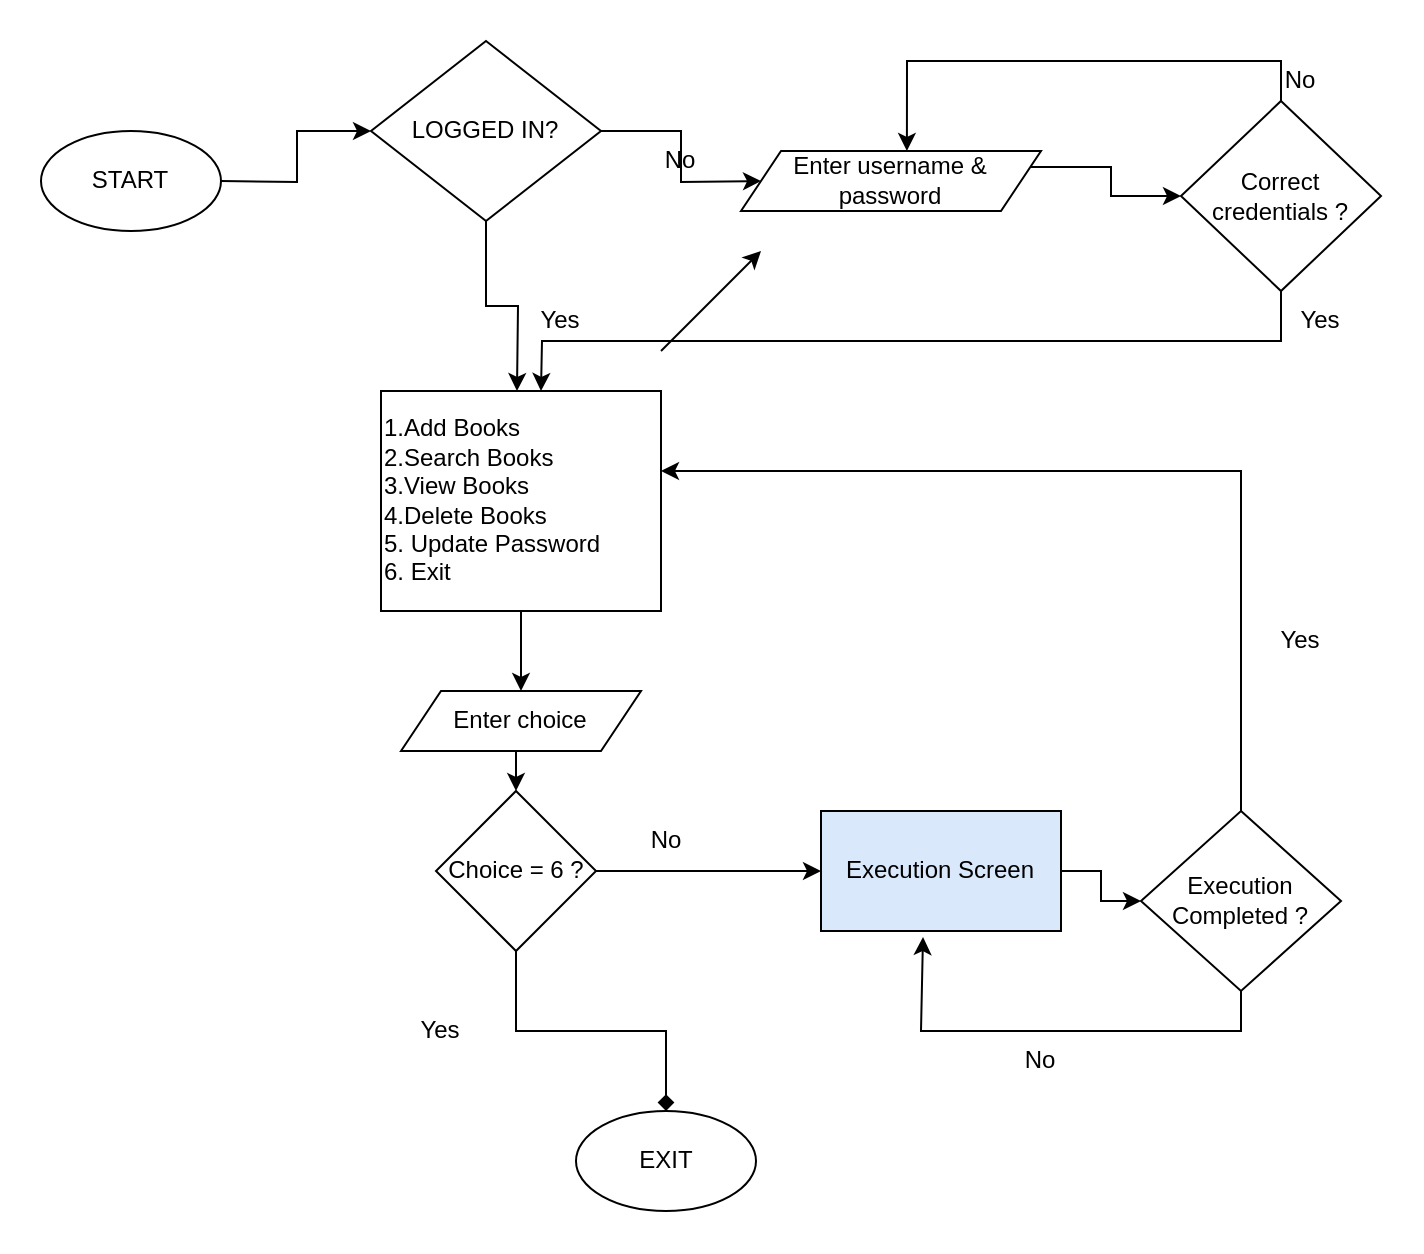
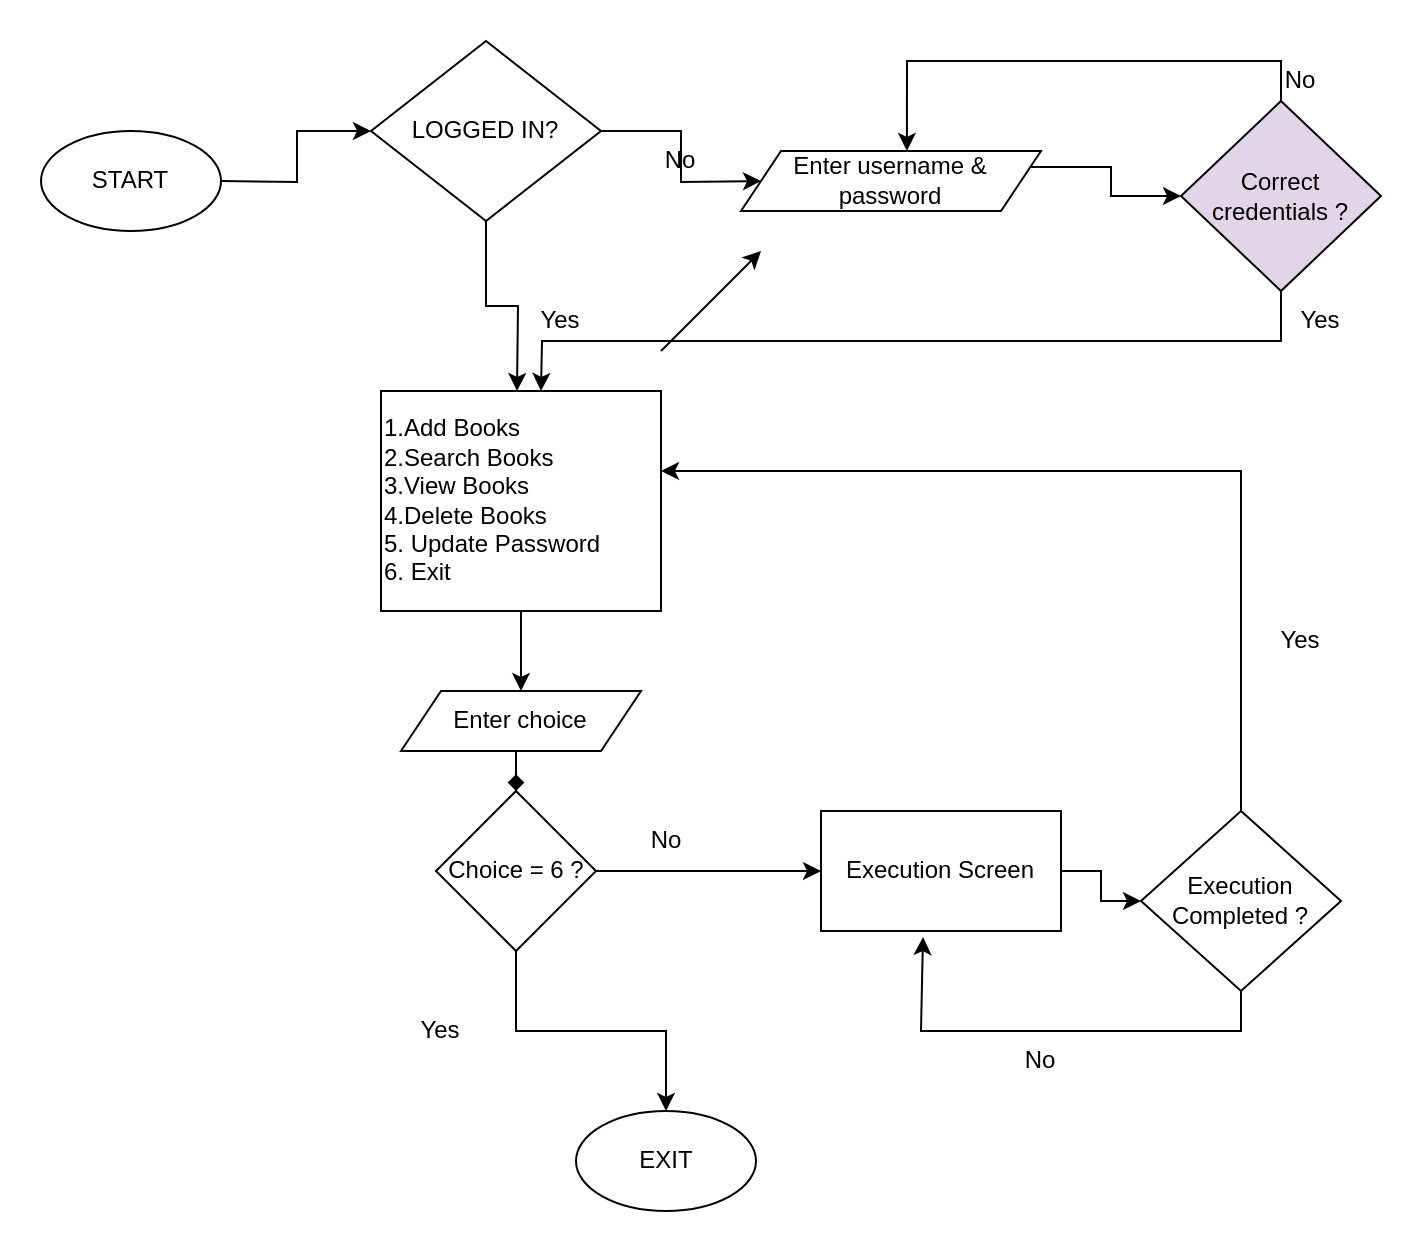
(1281, 196) -> (1281, 196)
(516, 776) -> (516, 775)
(941, 871) -> (941, 871)
(666, 1095) -> (666, 1096)
